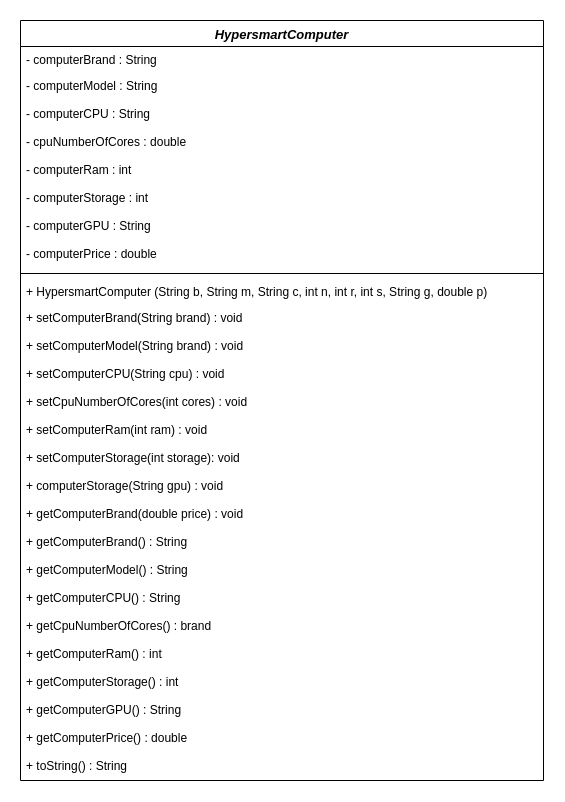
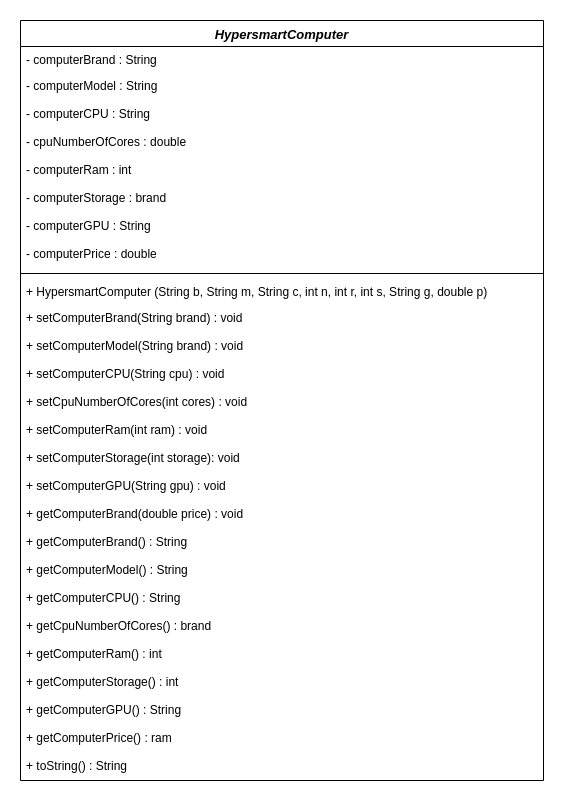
(95, 198) -> (104, 198)
(138, 486) -> (134, 486)
(114, 738) -> (106, 738)
